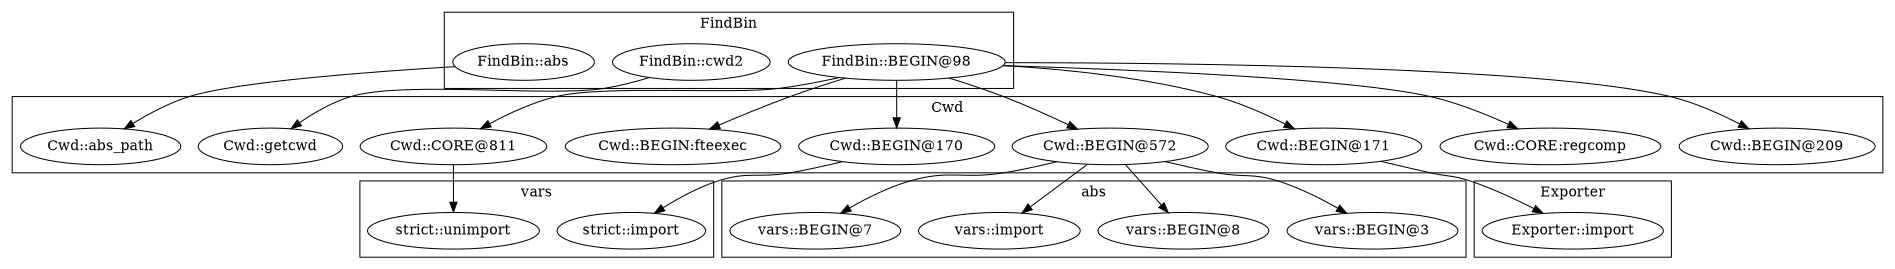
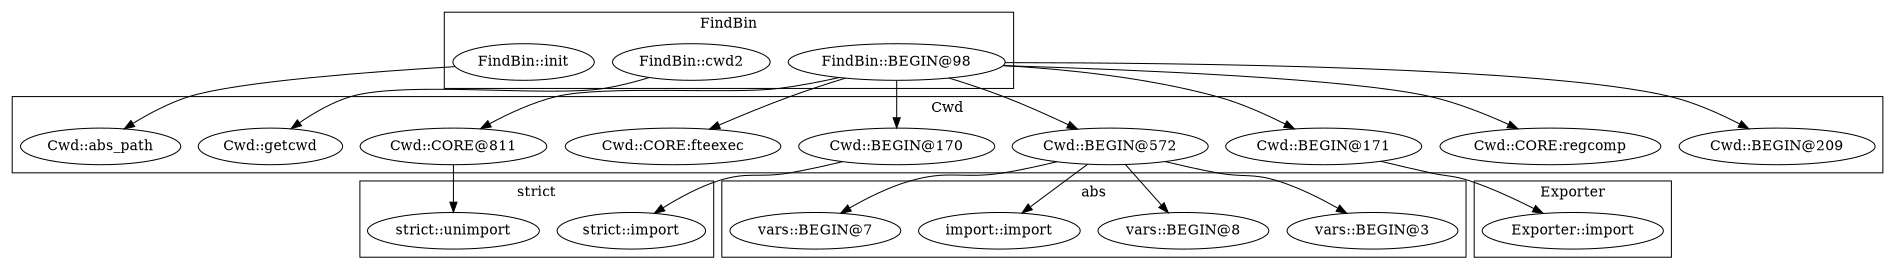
(524, 62) -> (524, 62)
(673, 146) -> (673, 146)
(537, 193) -> (537, 193)
(999, 231) -> (999, 231)
